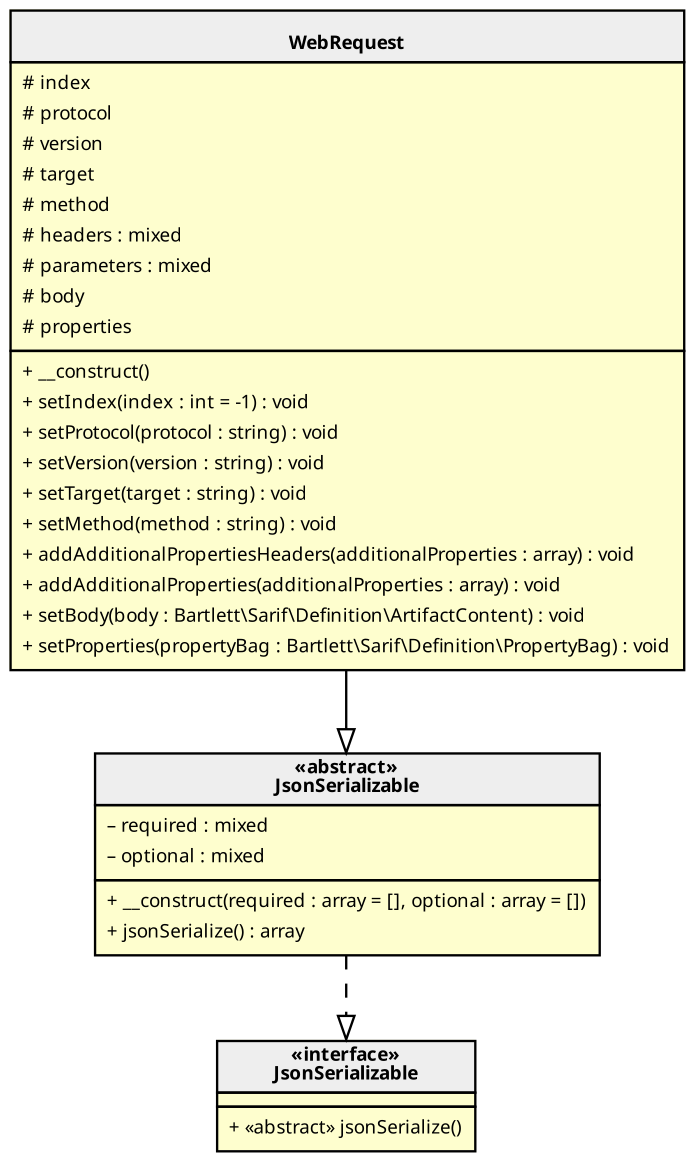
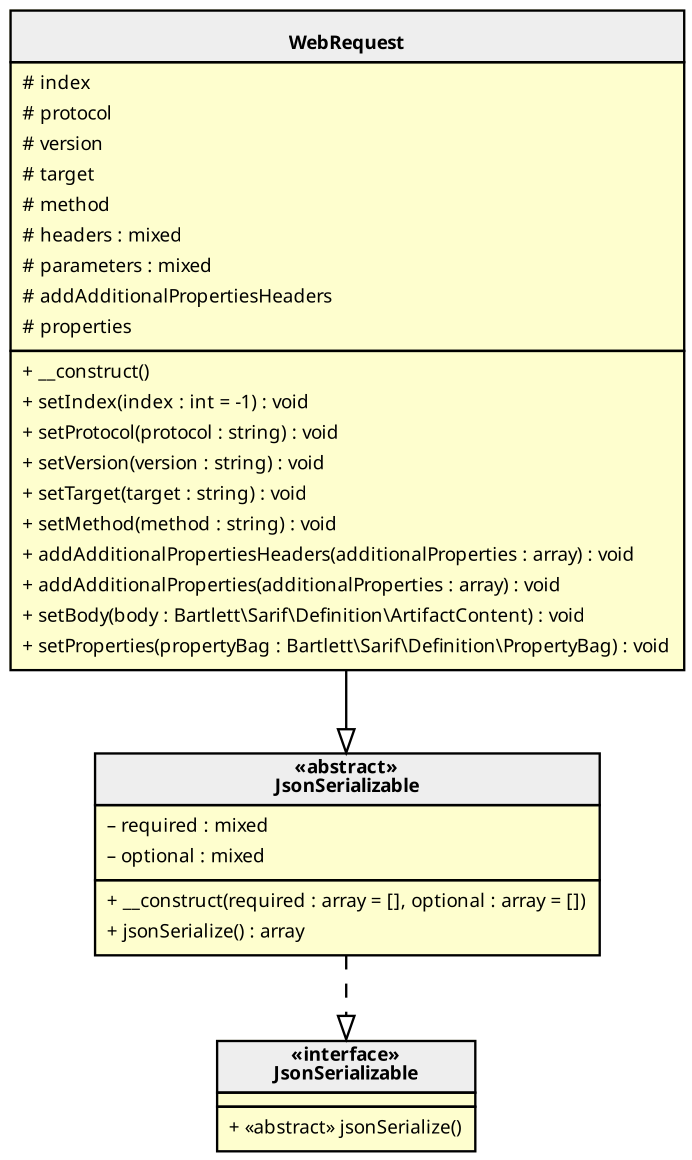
(54, 297) -> (178, 297)
